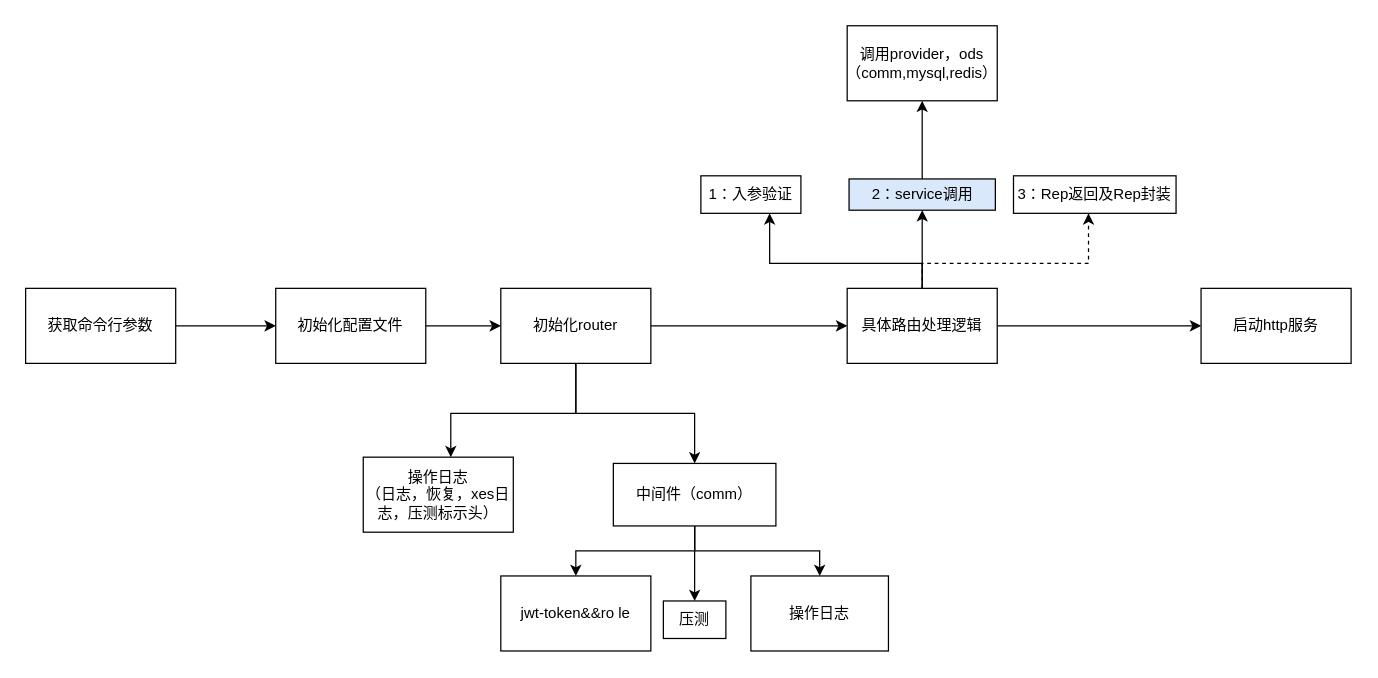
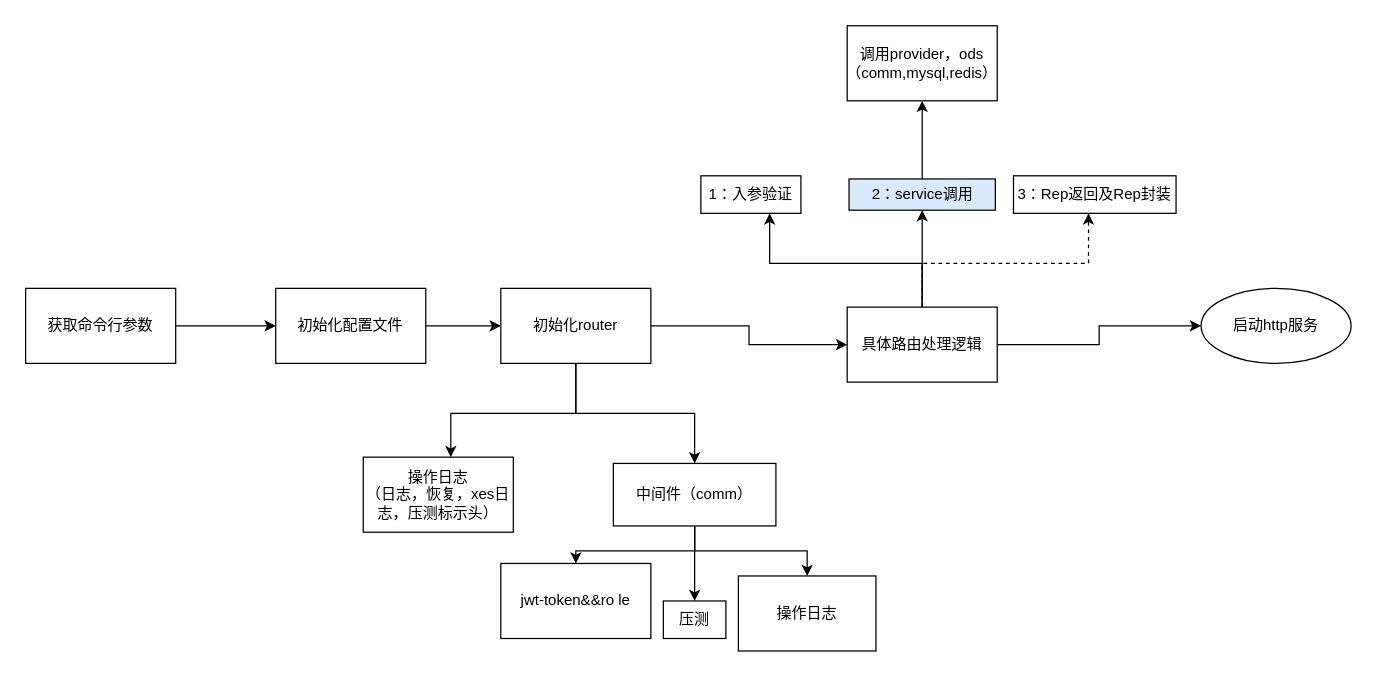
(922, 326) -> (922, 344)
(1276, 326) -> (1276, 326)
(576, 613) -> (576, 601)
(819, 613) -> (807, 613)
